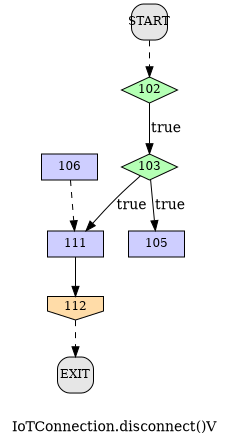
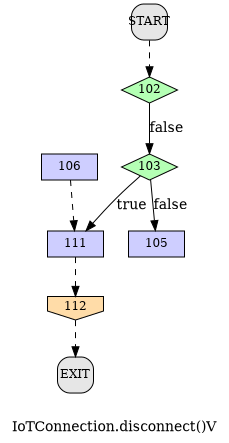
(166, 128) -> (166, 128)
(170, 206) -> (170, 206)
(76, 272) -> (76, 272)
